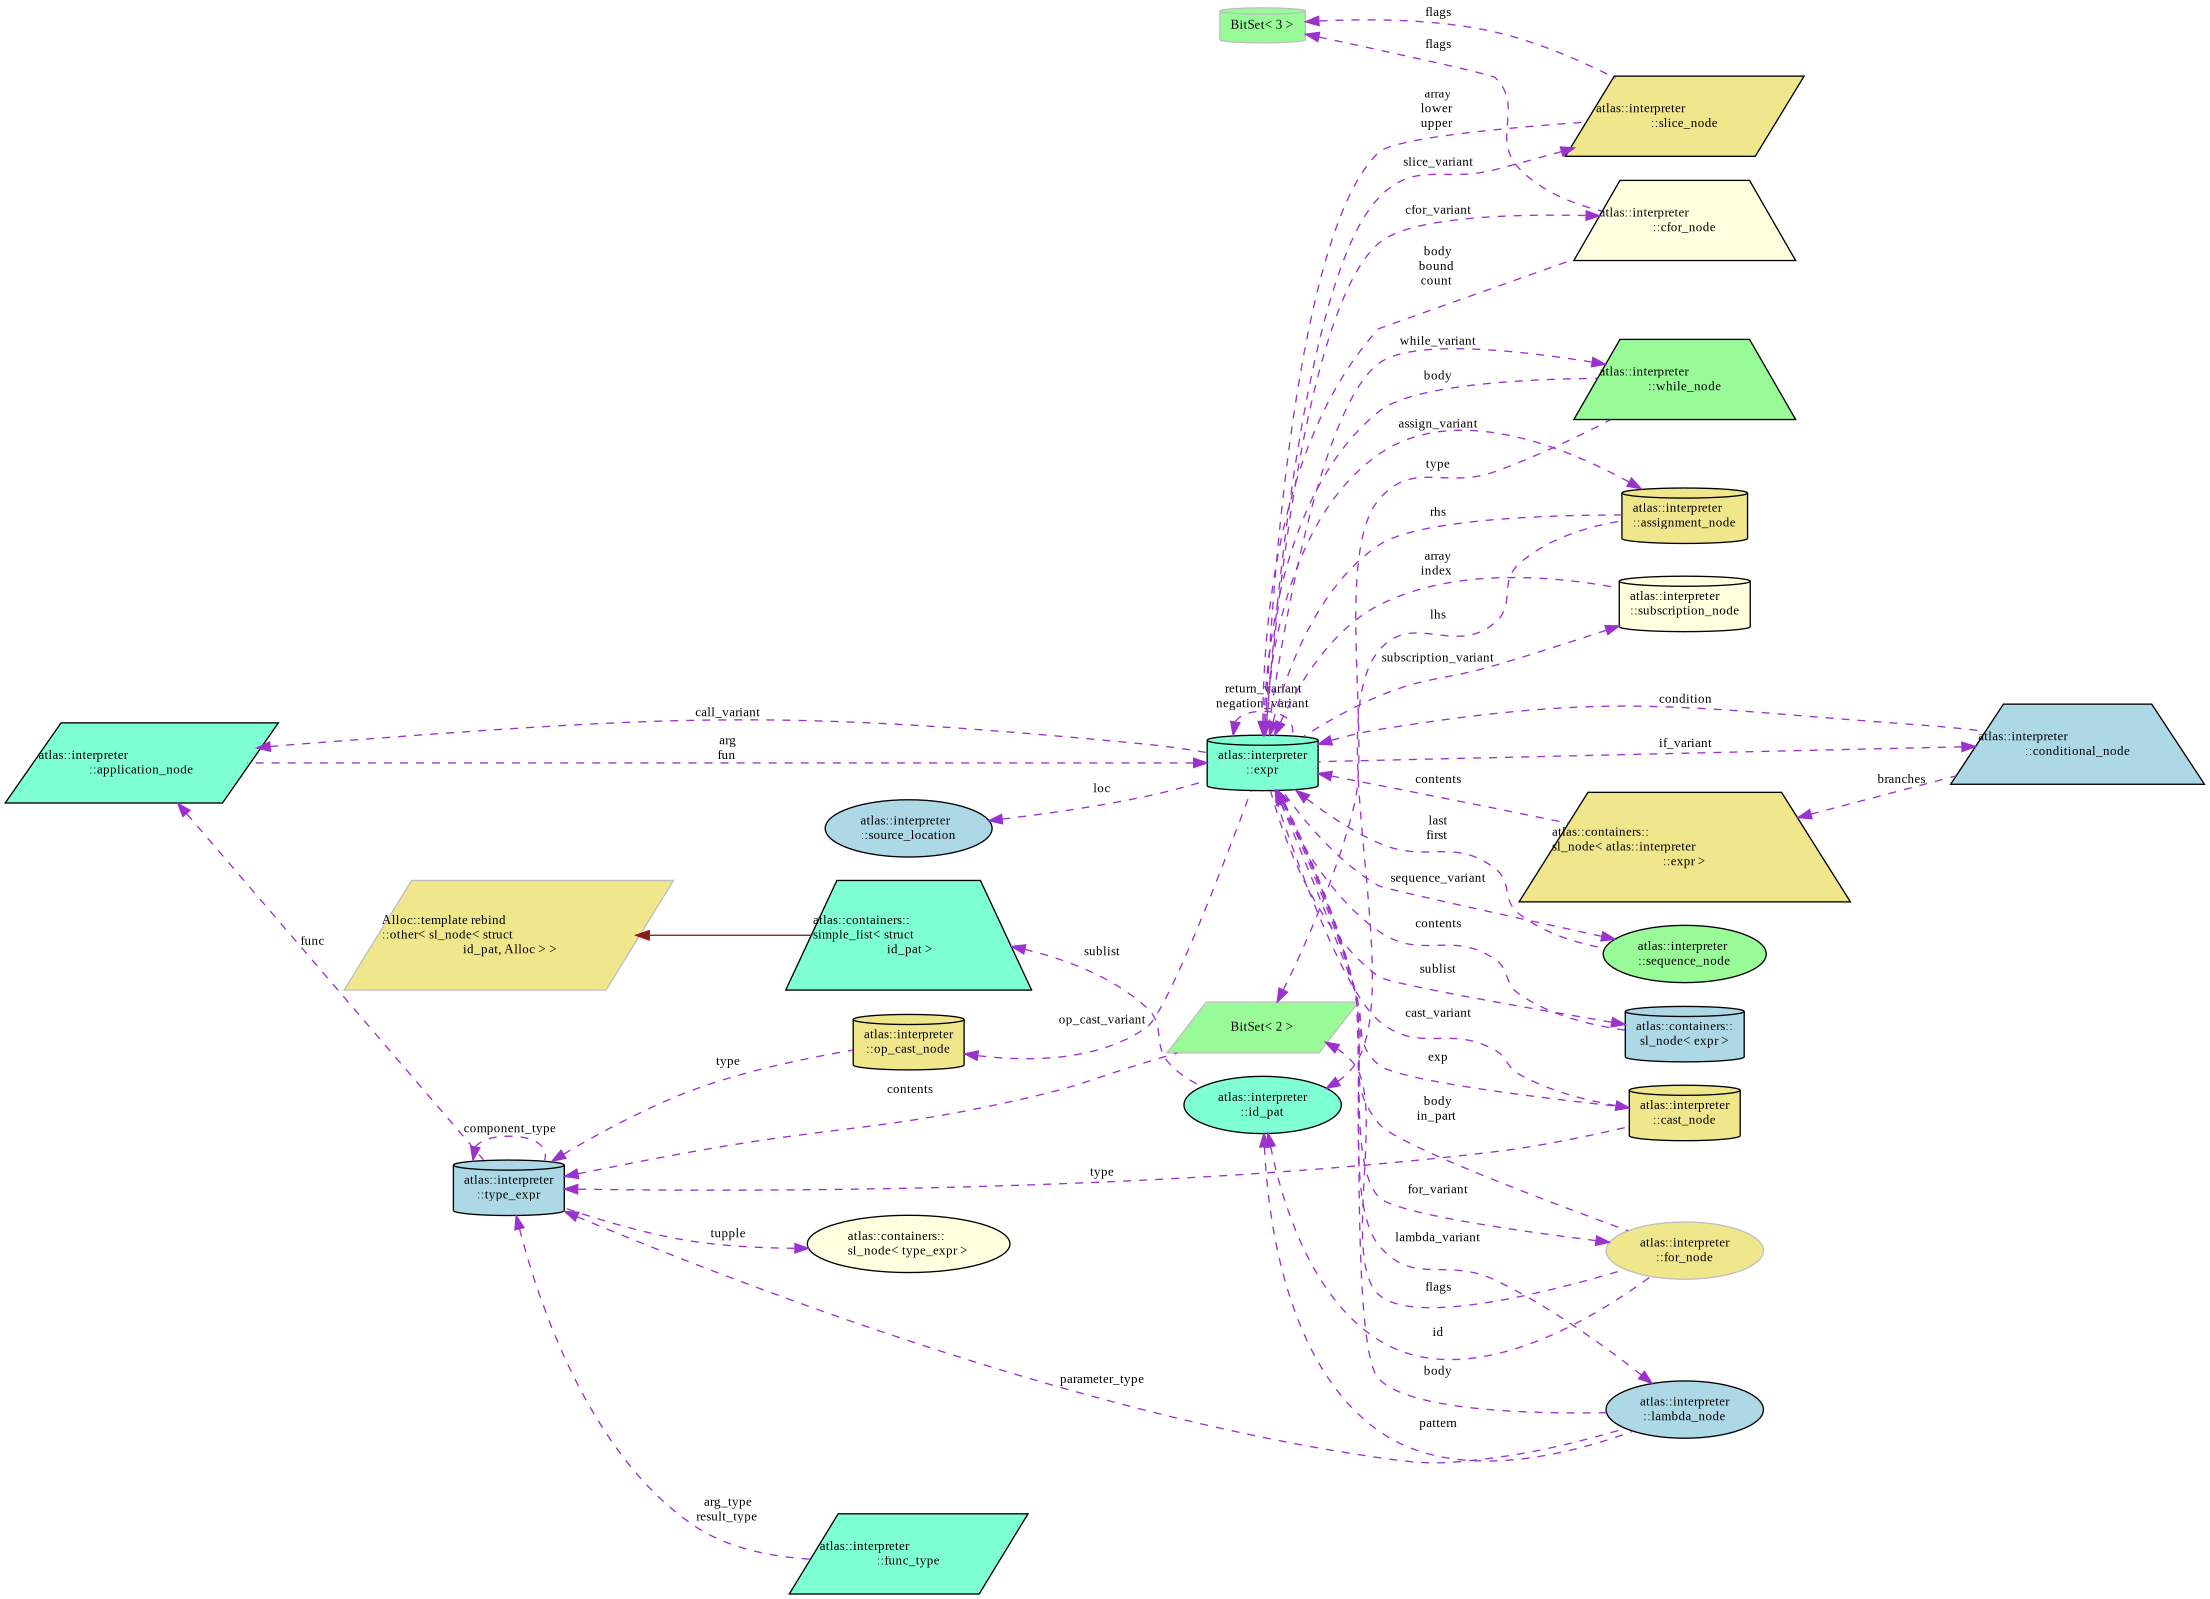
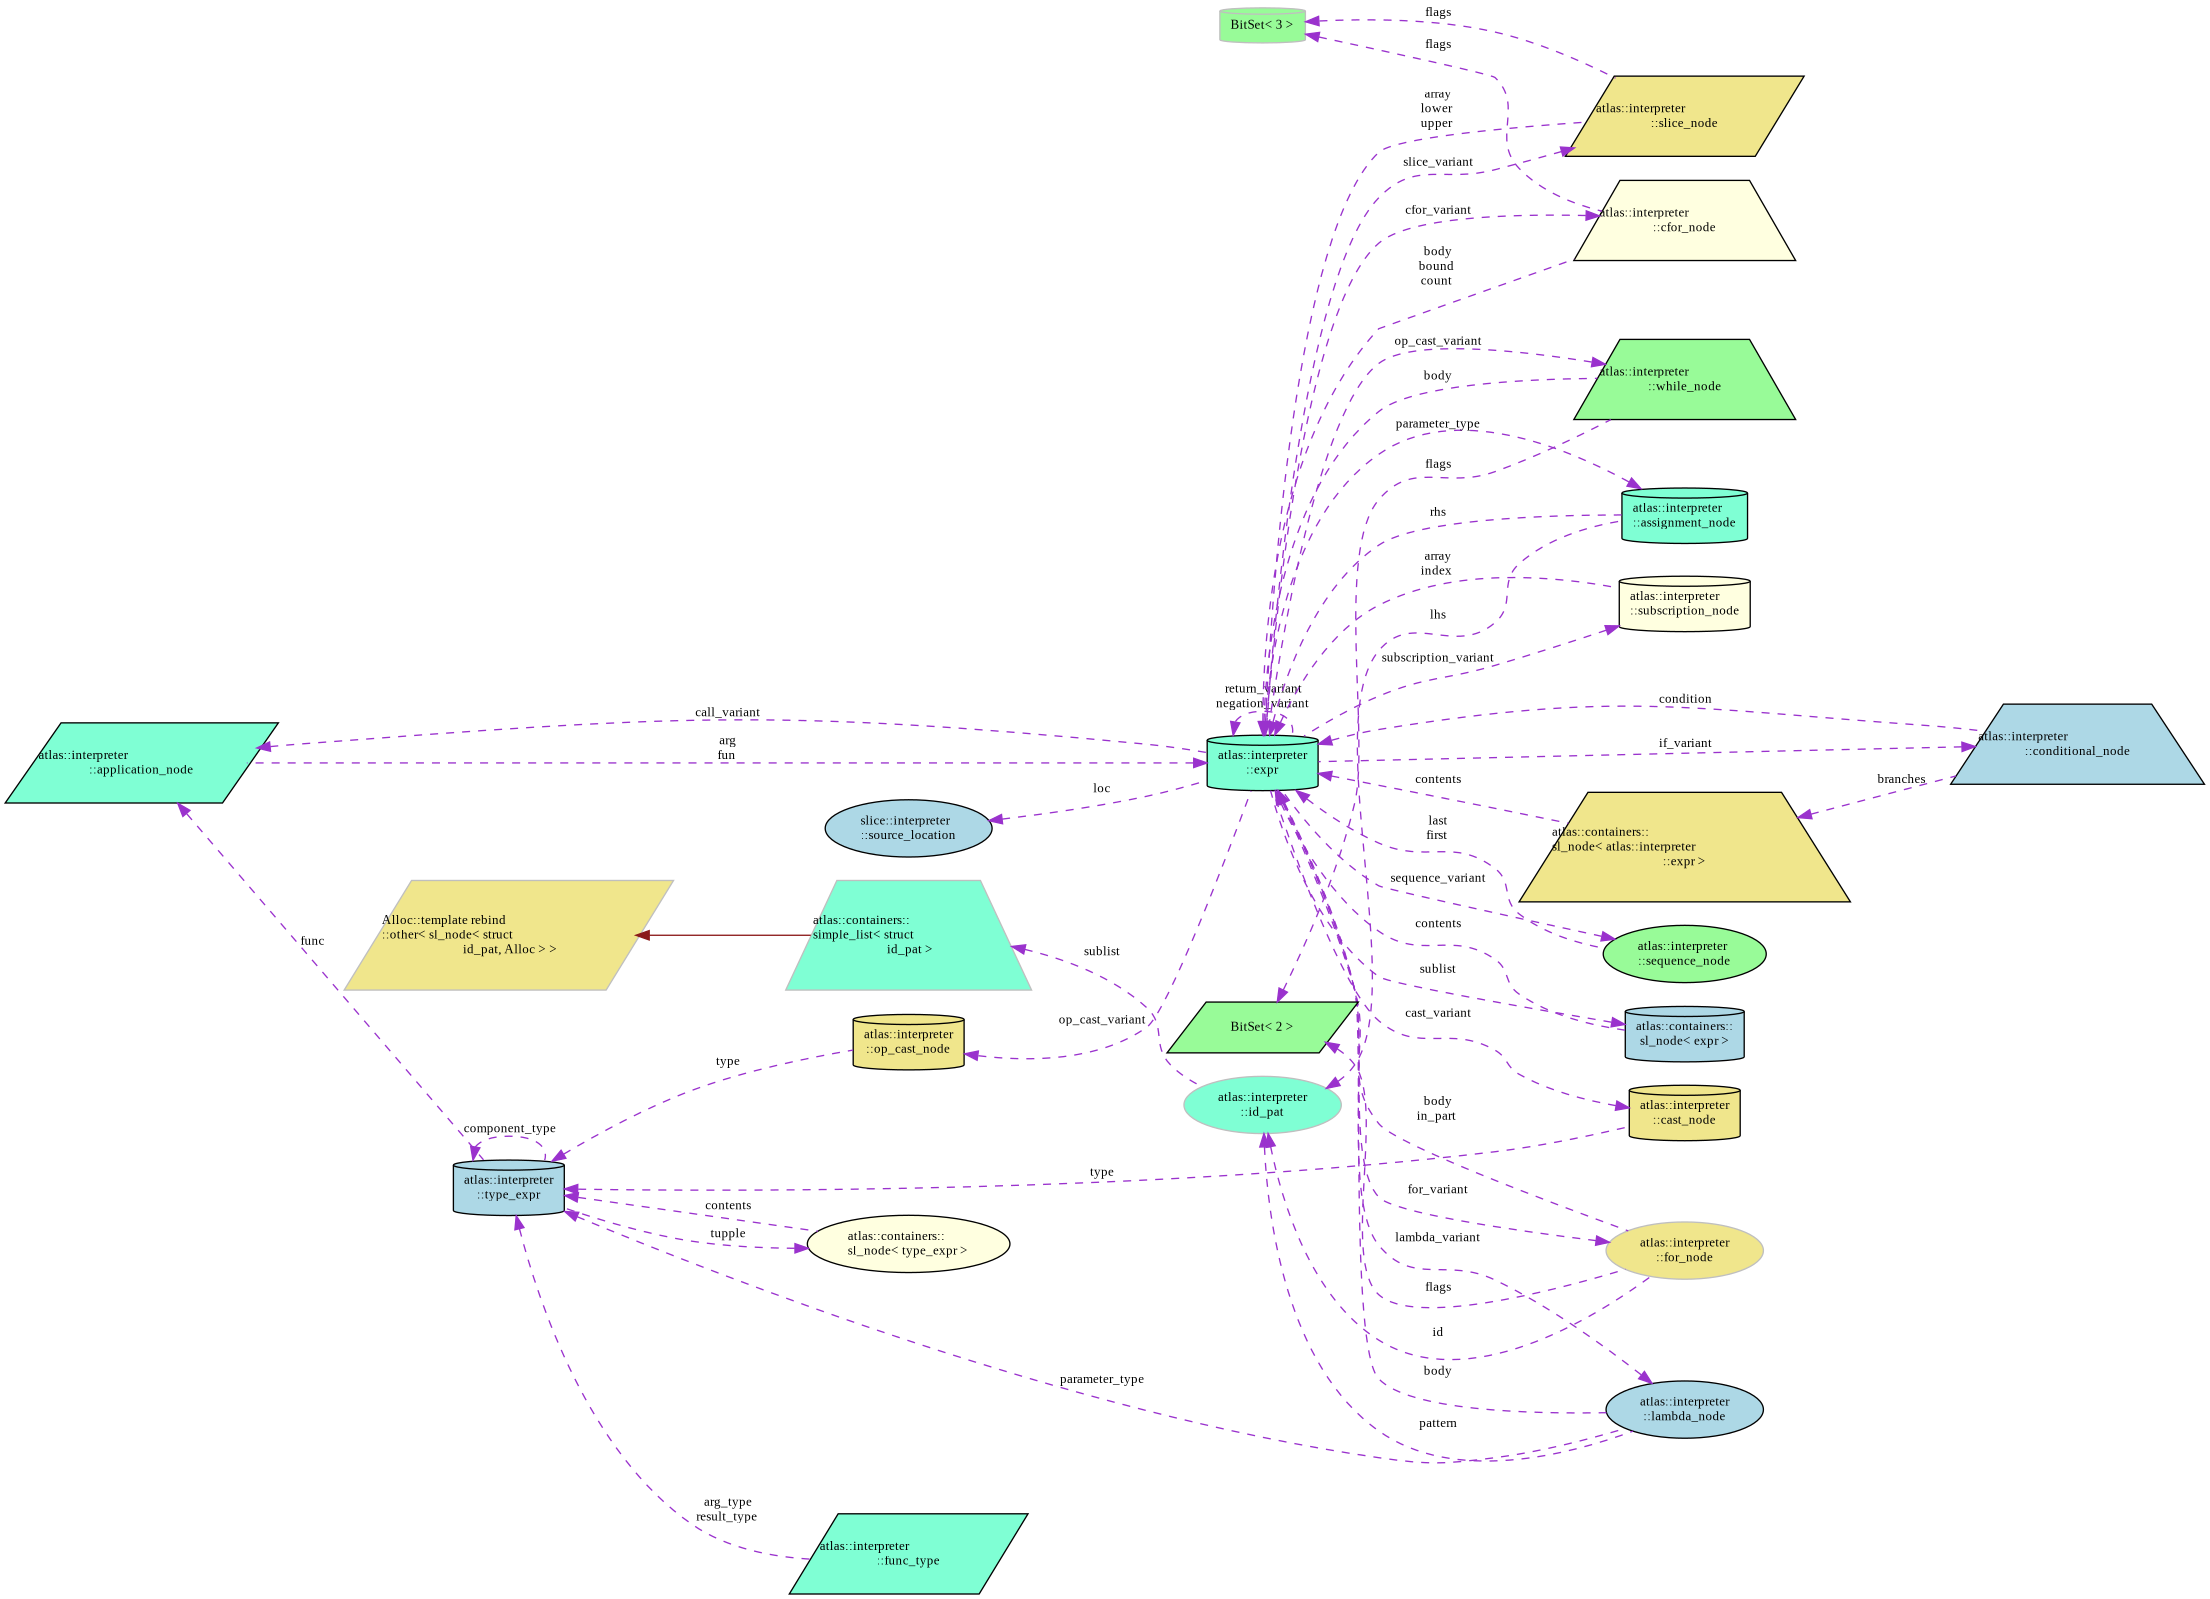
(1437, 341) -> (1437, 341)
(1437, 424) -> (1437, 424)
(1437, 464) -> (1437, 464)
(1685, 516) -> (1685, 516)
(909, 828) -> (909, 828)
(909, 935) -> (909, 935)
(1263, 1027) -> (1263, 1027)
(1370, 1055) -> none
(1263, 1105) -> (1263, 1105)
(880, 1125) -> (698, 1214)
